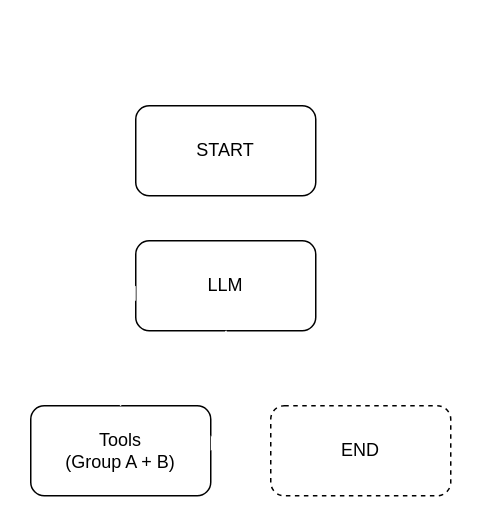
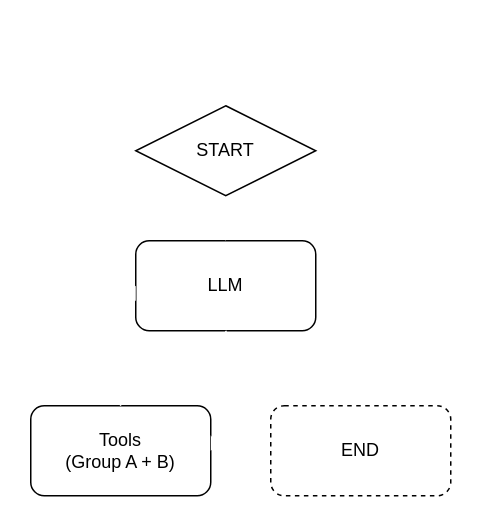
(226, 151) -> (226, 151)
none -> (226, 197)
